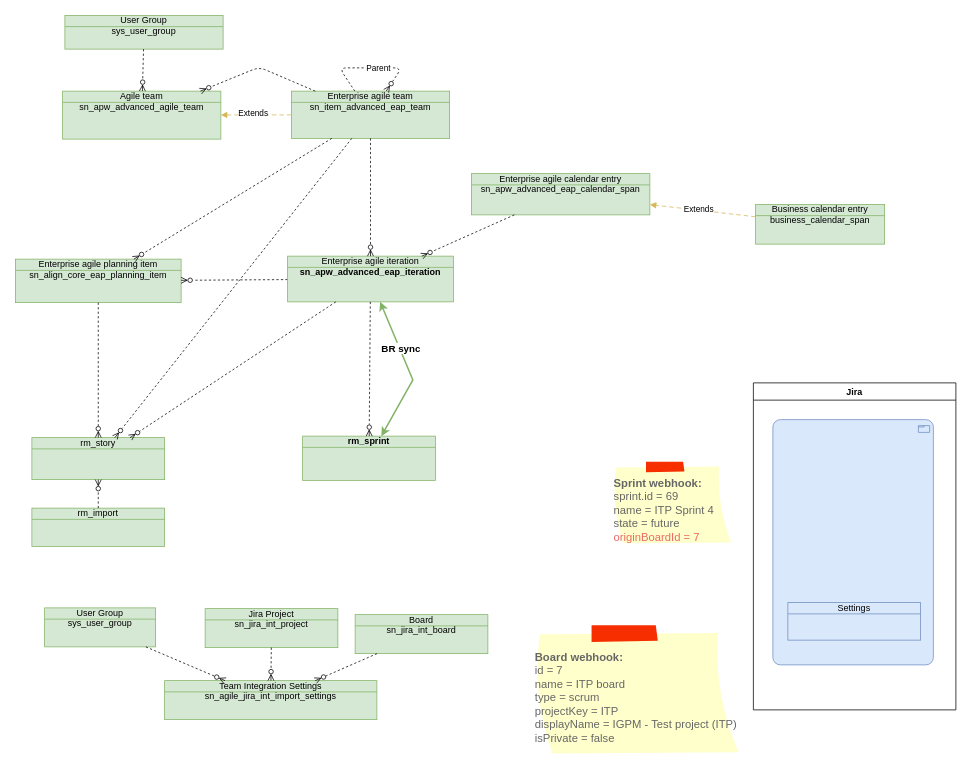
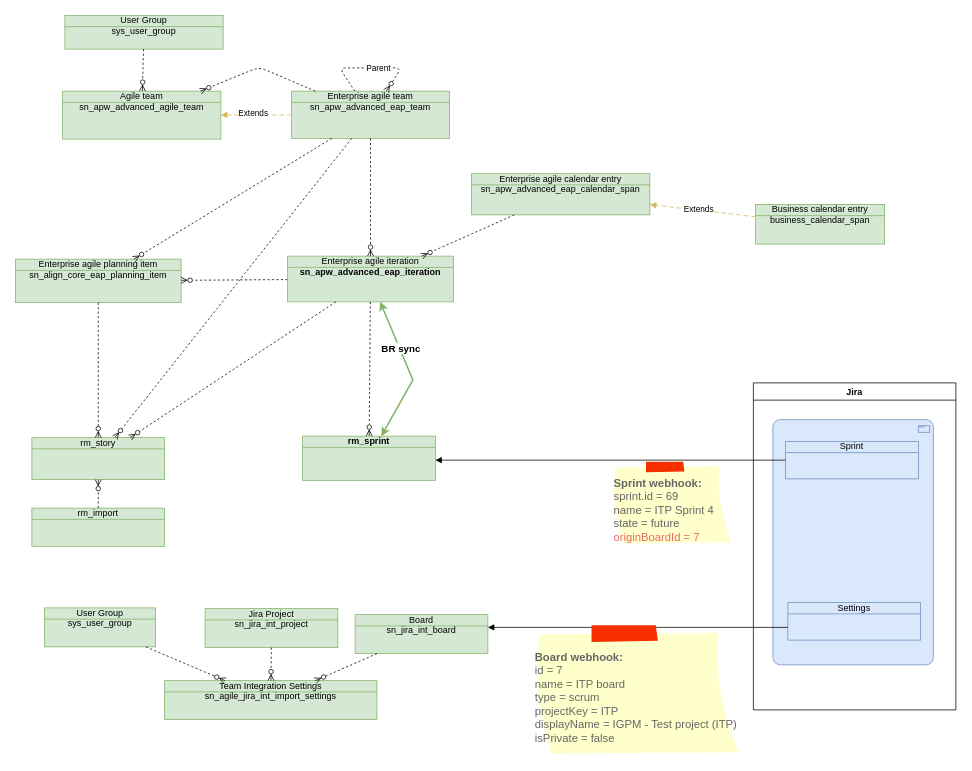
(371, 91) -> (371, 91)
none -> (442, 460)
none -> (852, 460)
none -> (721, 627)
